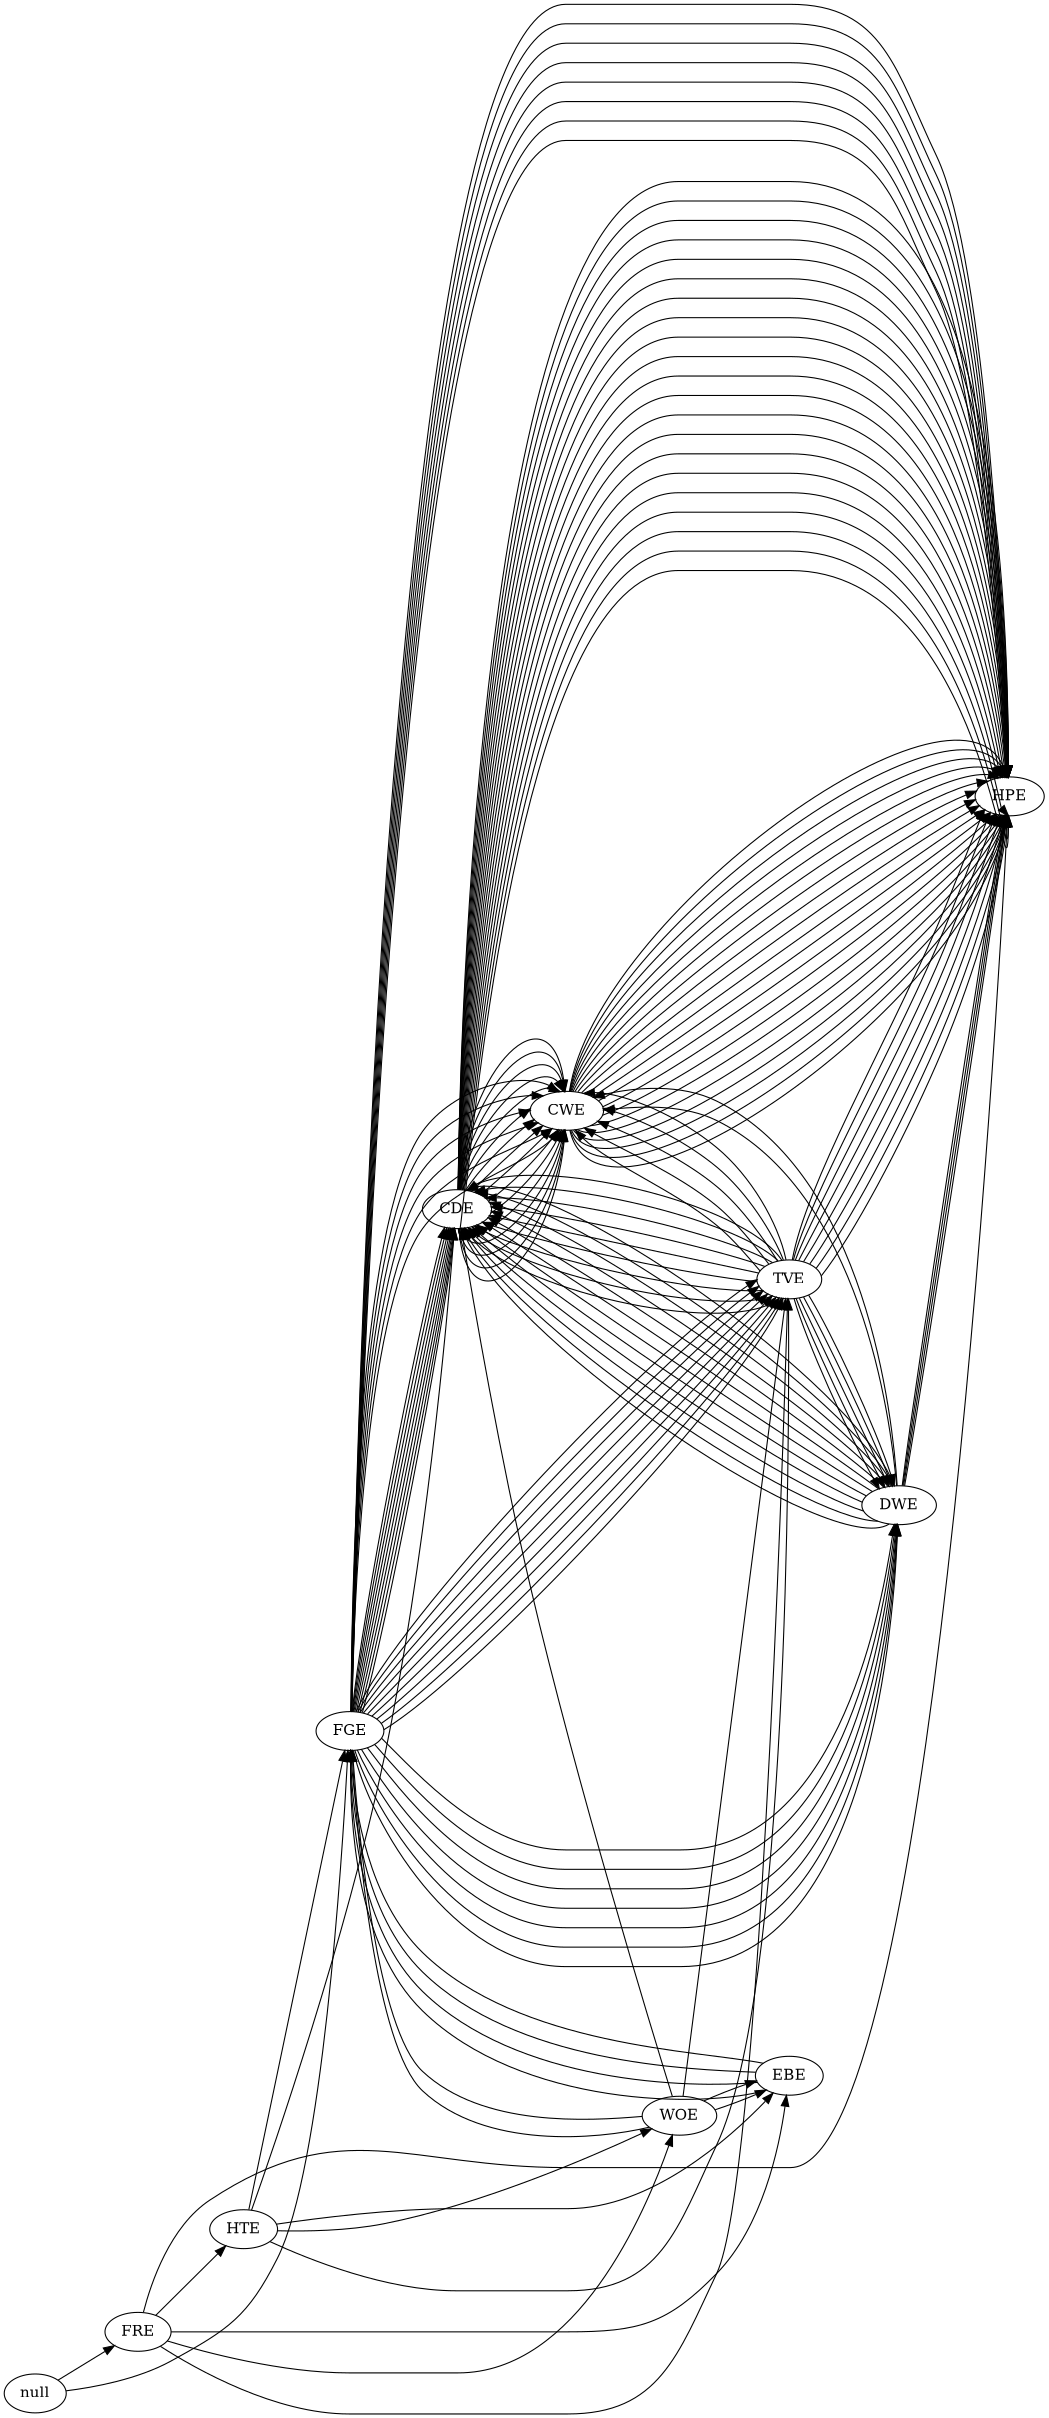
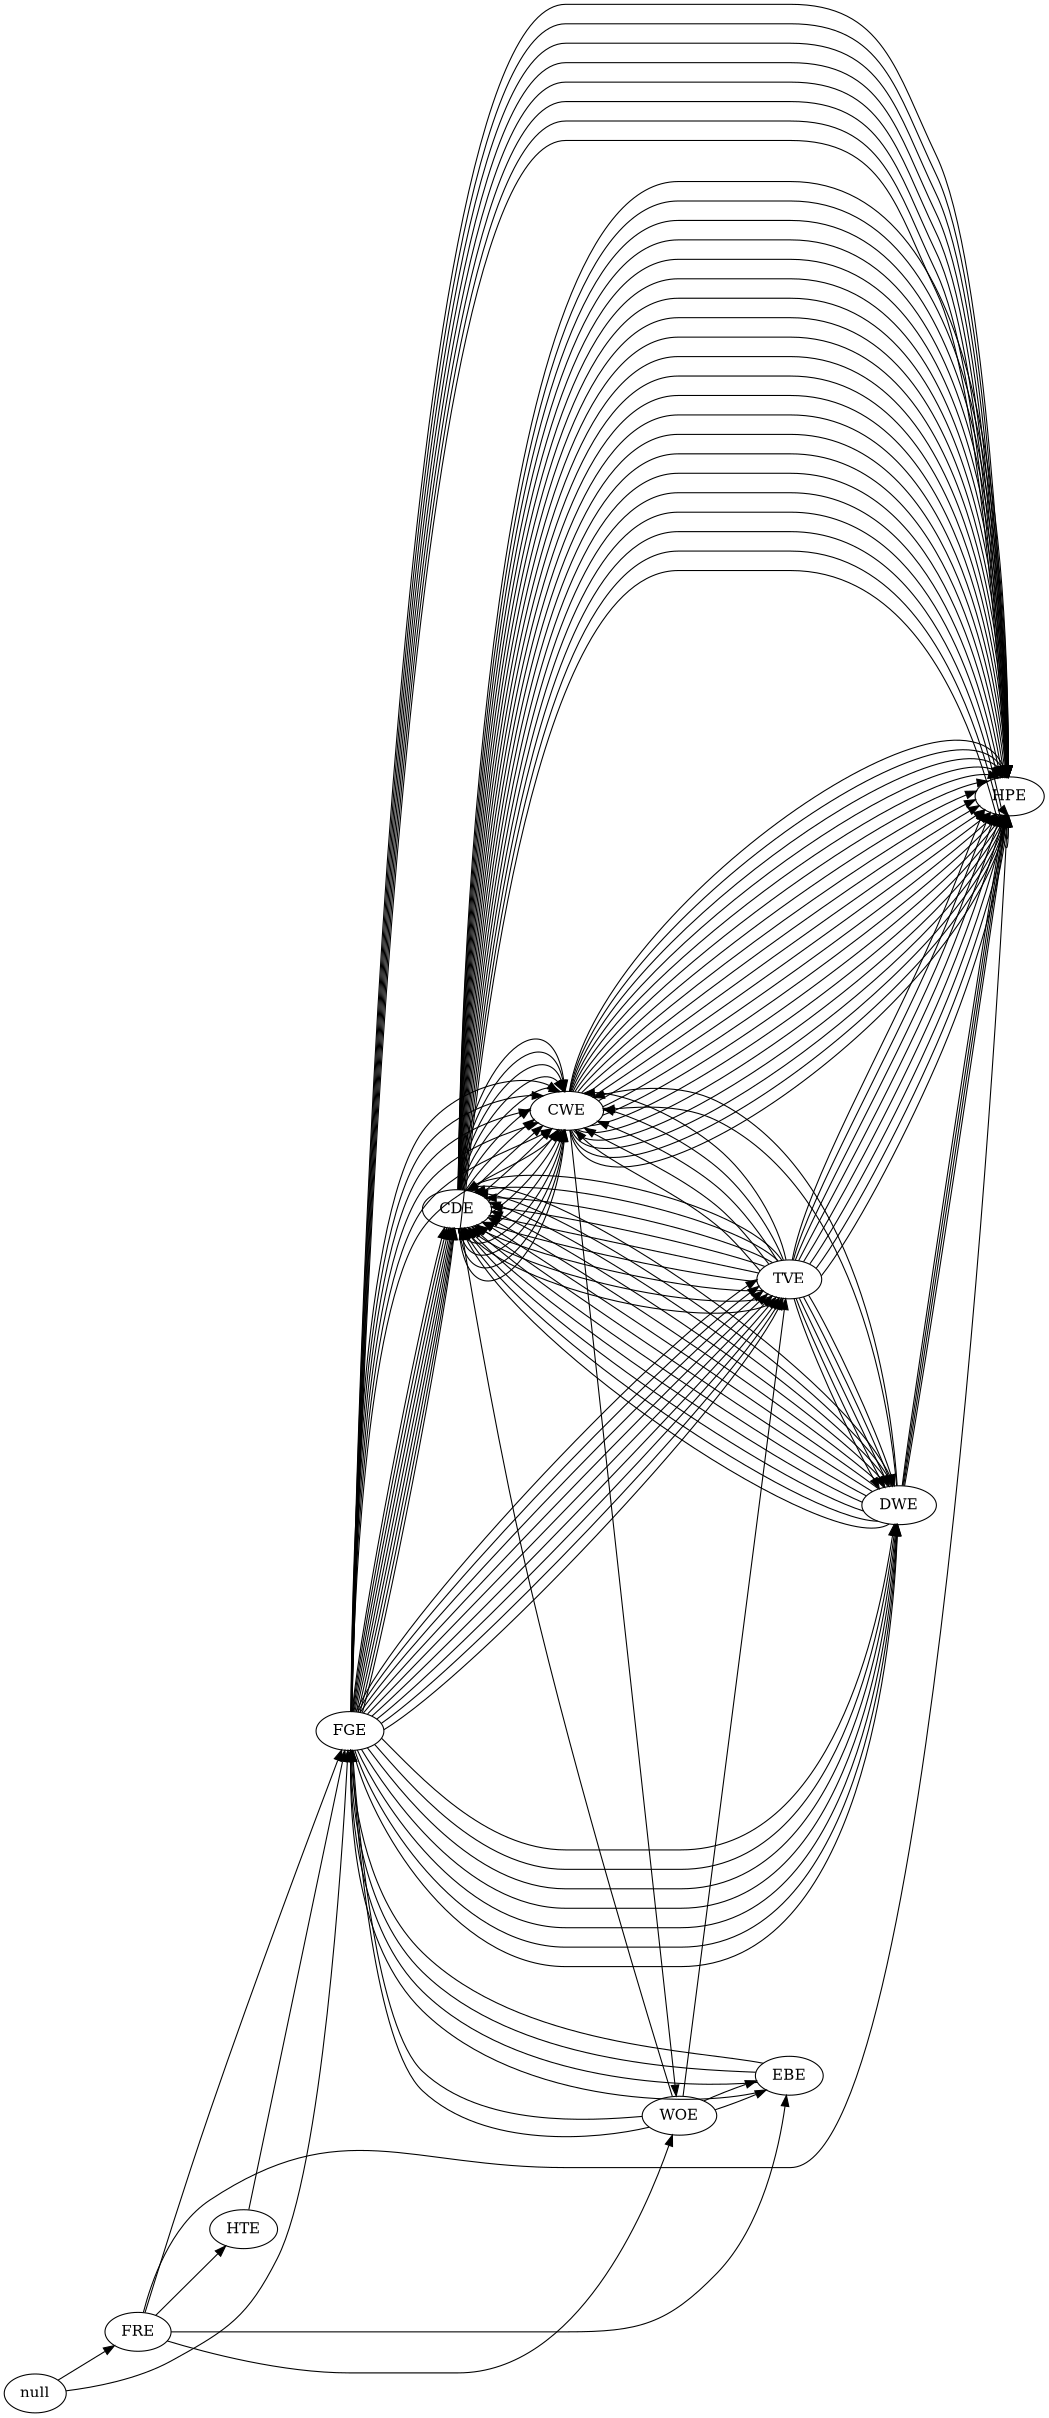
(411, 1611) -> none
(722, 2128) -> none
(739, 2154) -> (237, 2035)
(474, 2200) -> (623, 1608)
(537, 2209) -> none
